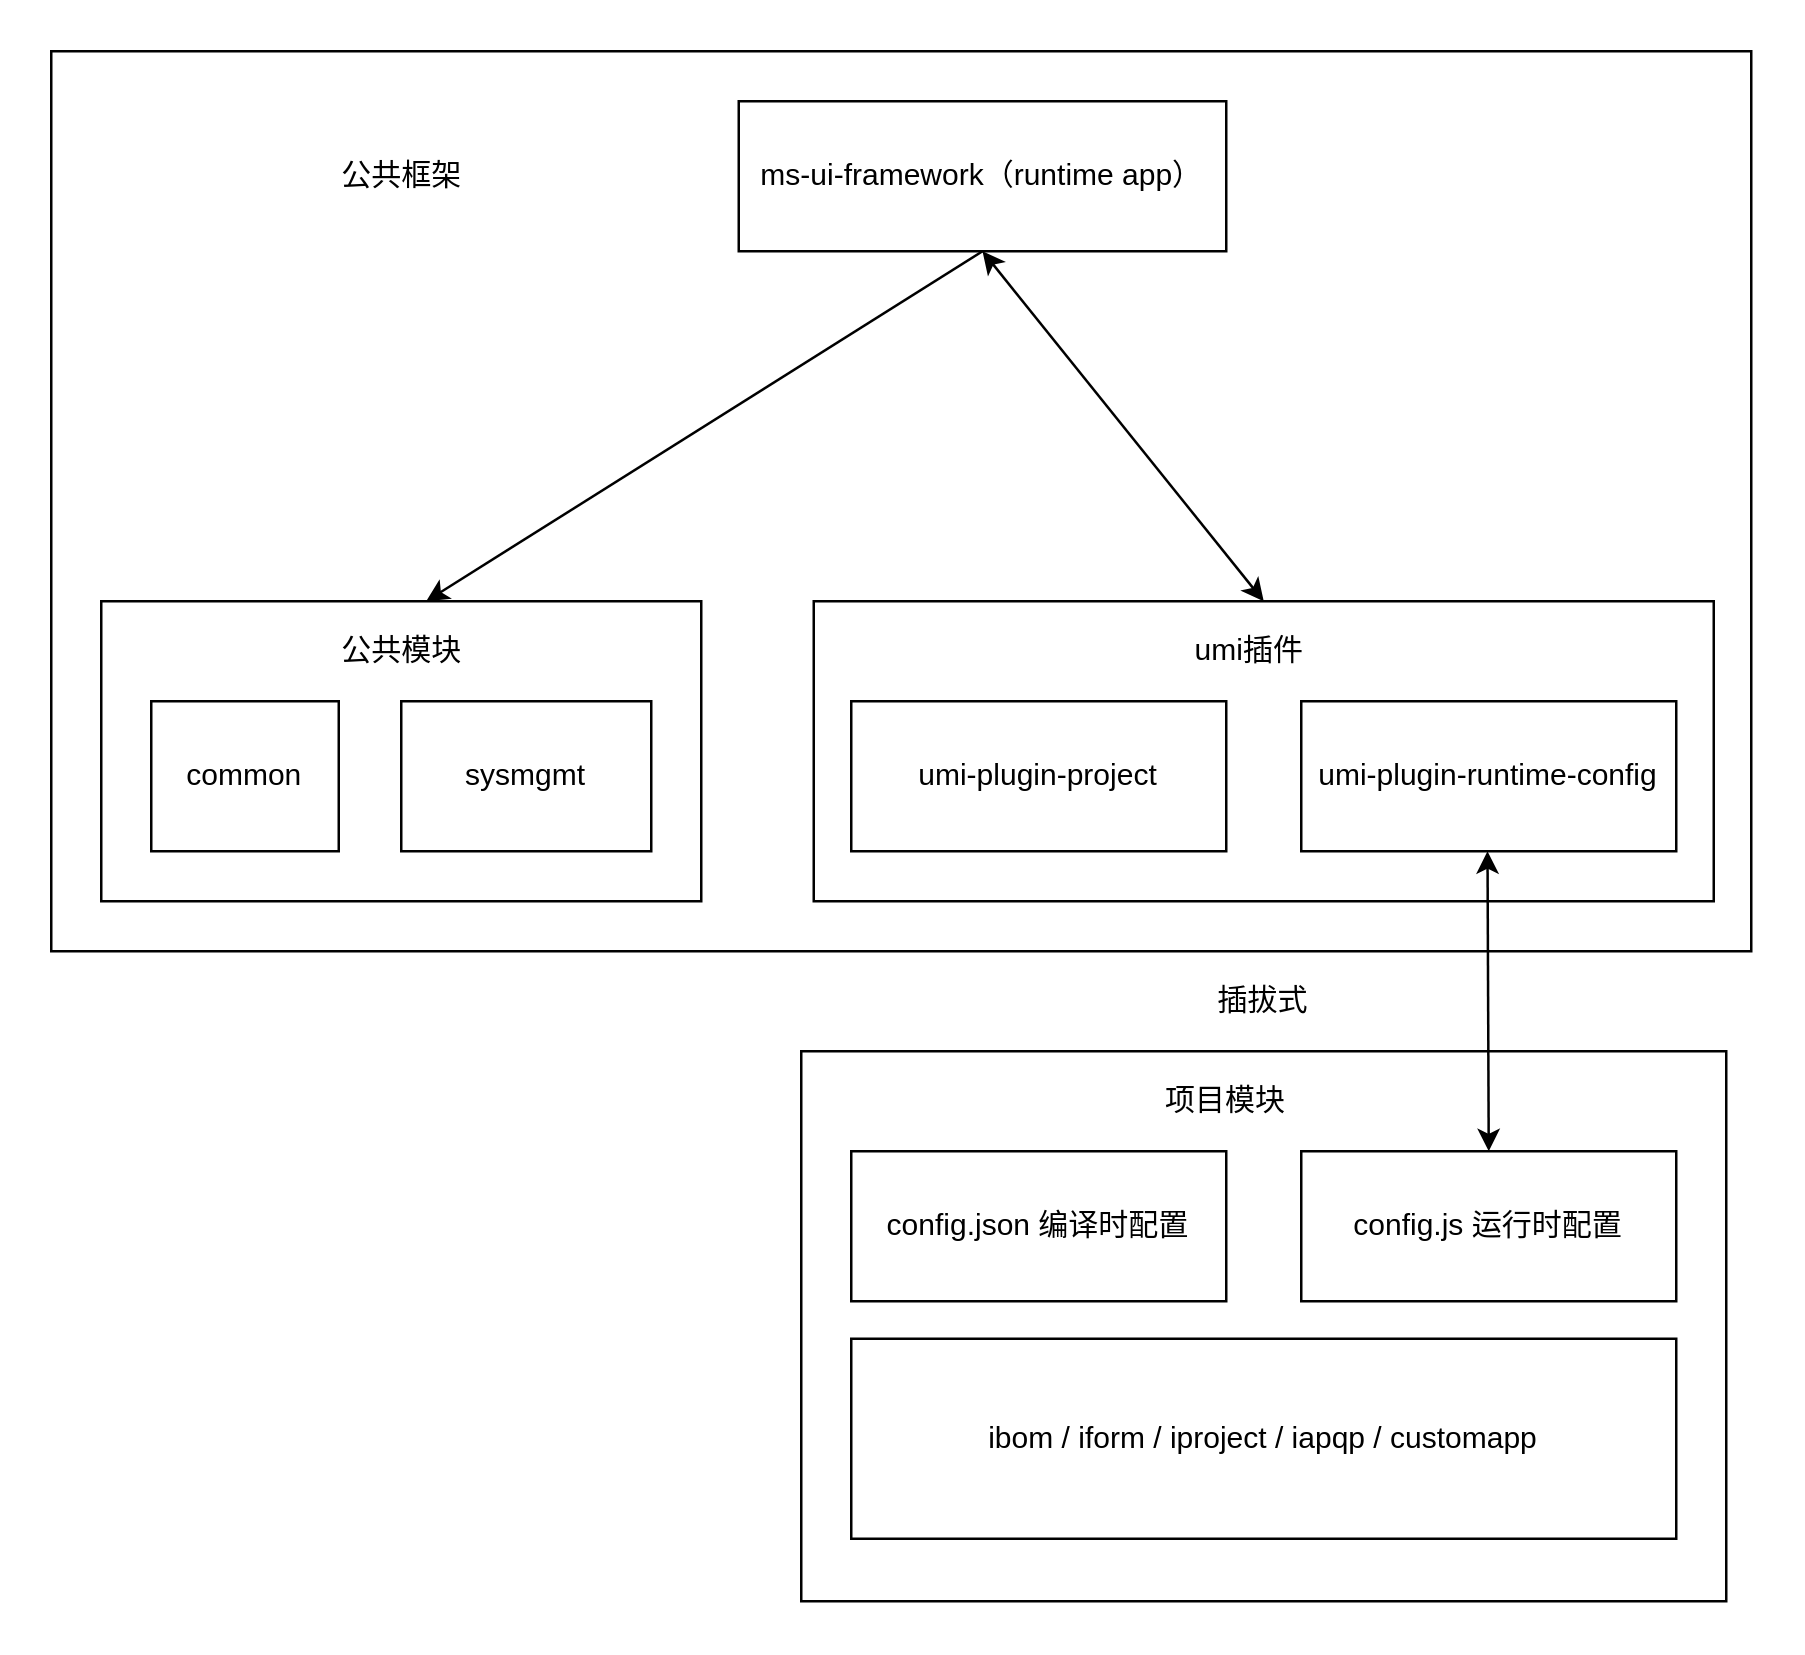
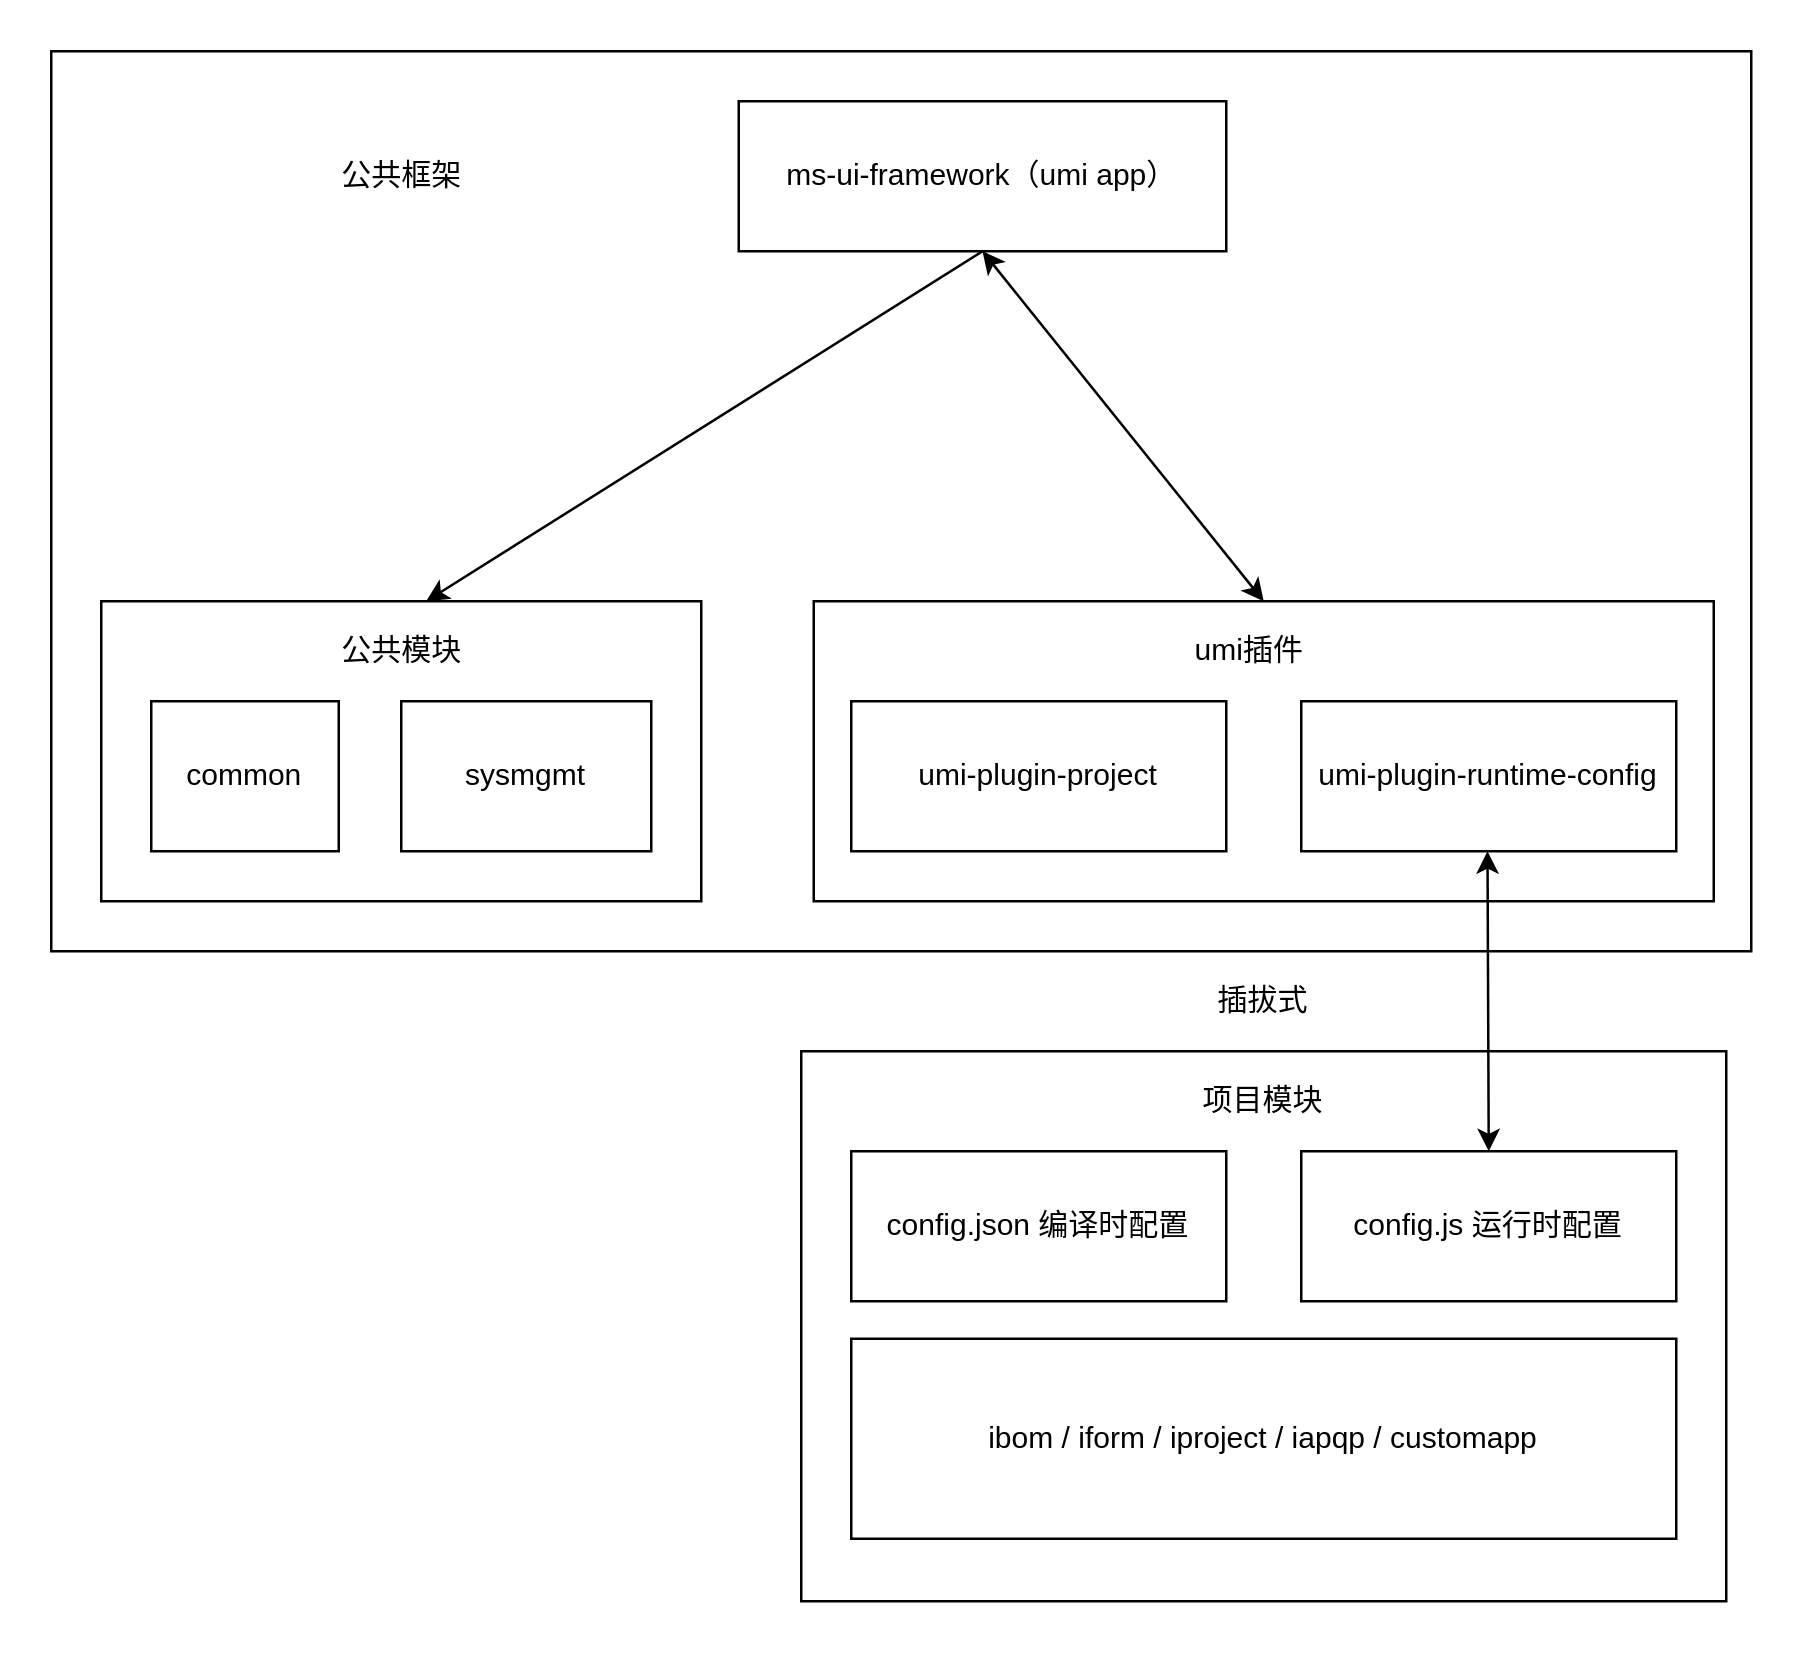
(983, 176) -> (983, 176)
(1226, 1101) -> (1264, 1101)
